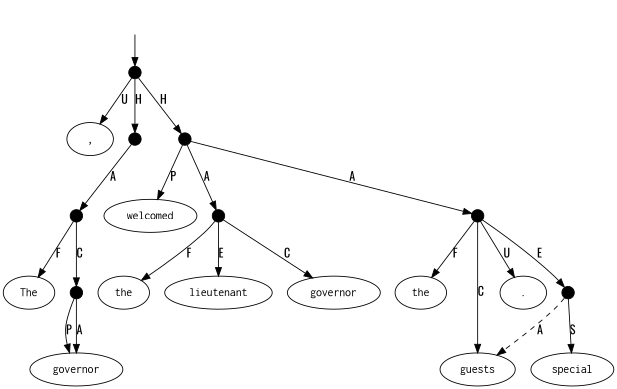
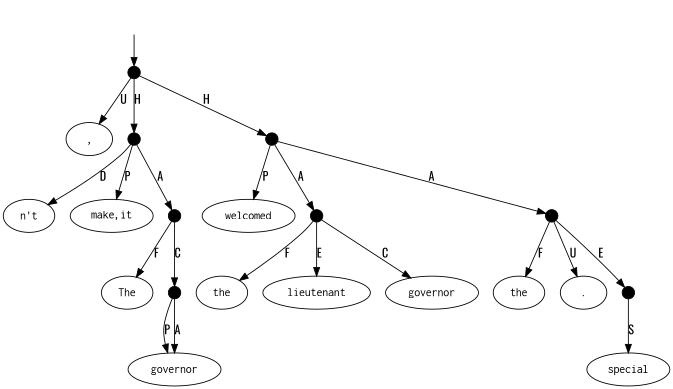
none -> (29, 216)
none -> (112, 216)
(478, 369) -> none
